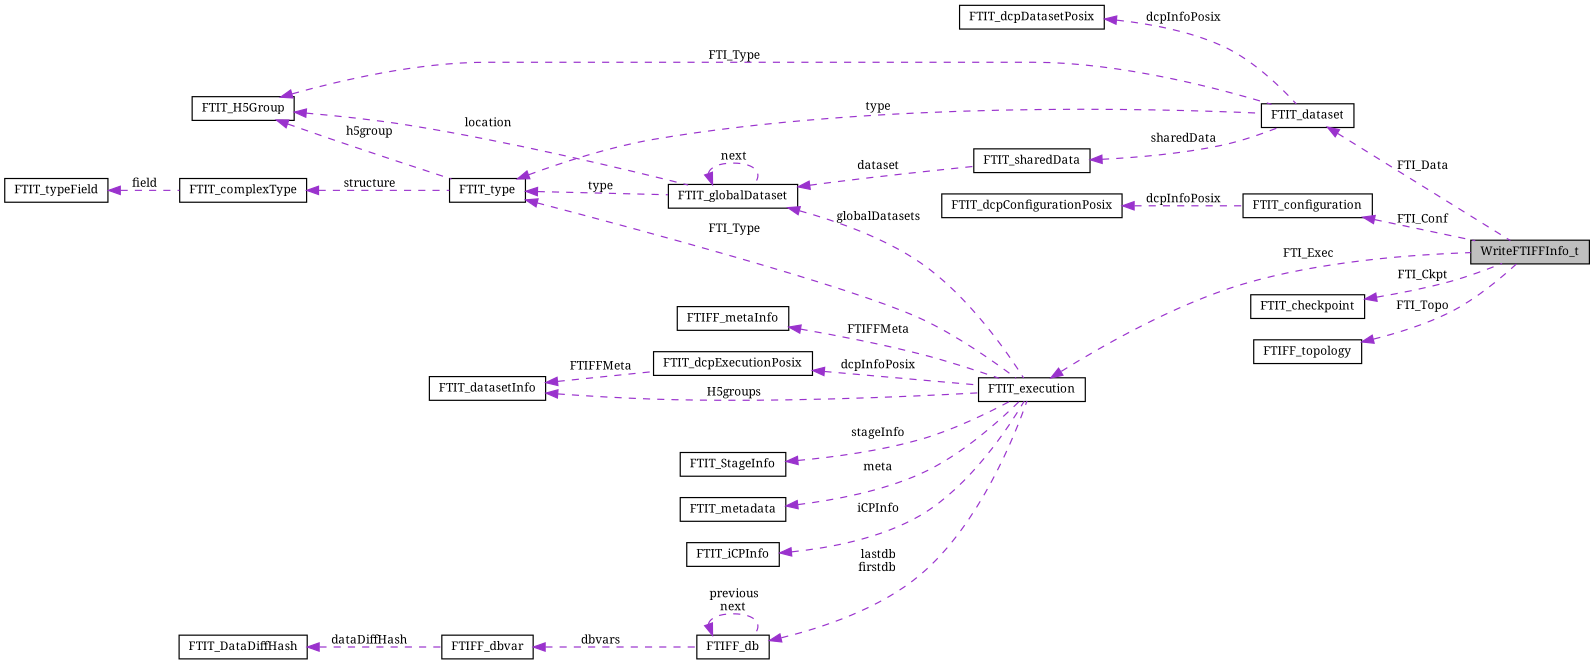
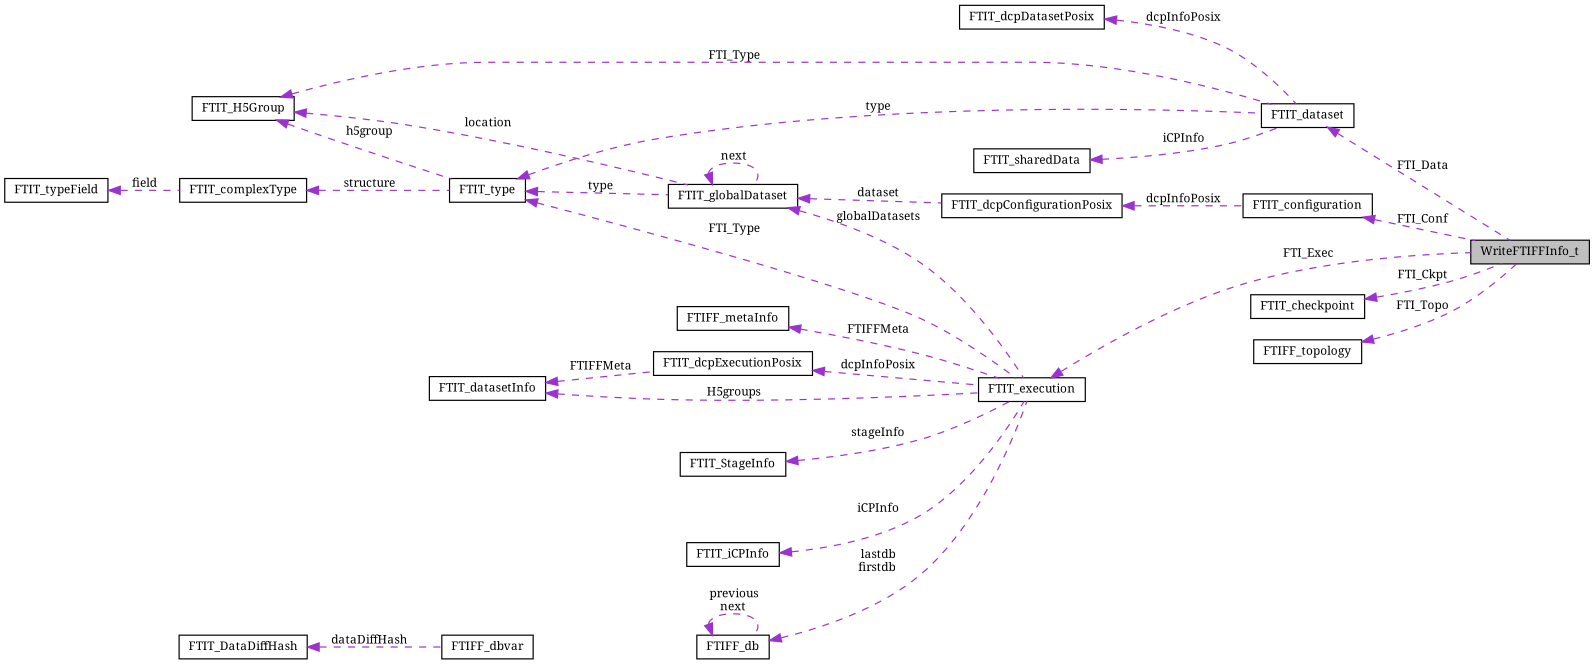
(1183, 139) -> (1183, 139)
(892, 175) -> (876, 201)
(733, 509) -> none
(621, 647) -> none
